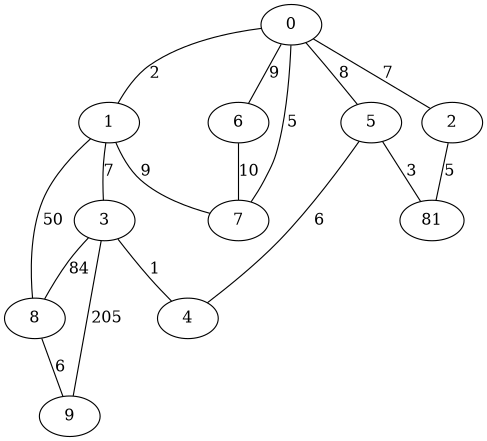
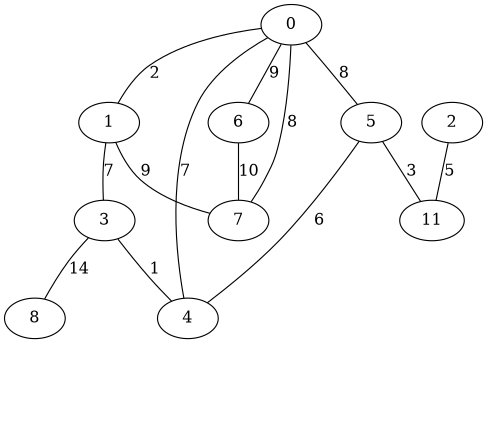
(372, 74) -> (182, 151)
(292, 123) -> (292, 123)
(39, 210) -> none
(432, 220) -> (432, 220)
(79, 269) -> (79, 269)
(70, 416) -> none
